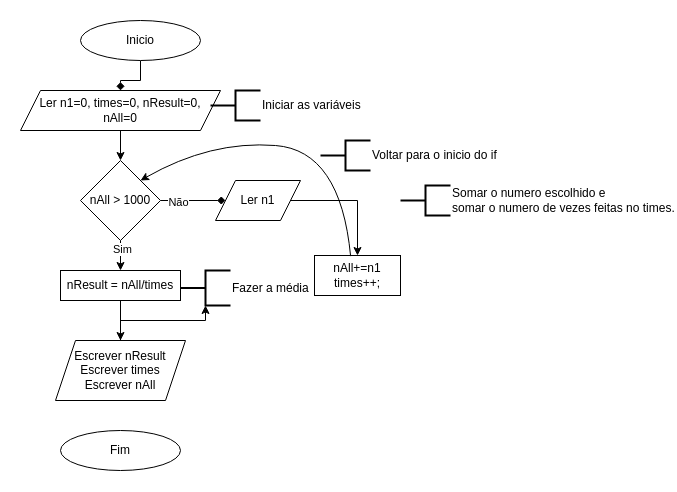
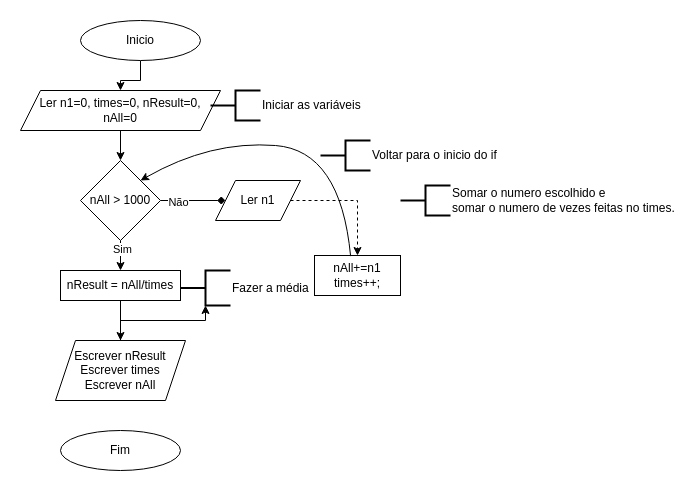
(122, 81) -> (122, 81)
(349, 201) -> (349, 201)
